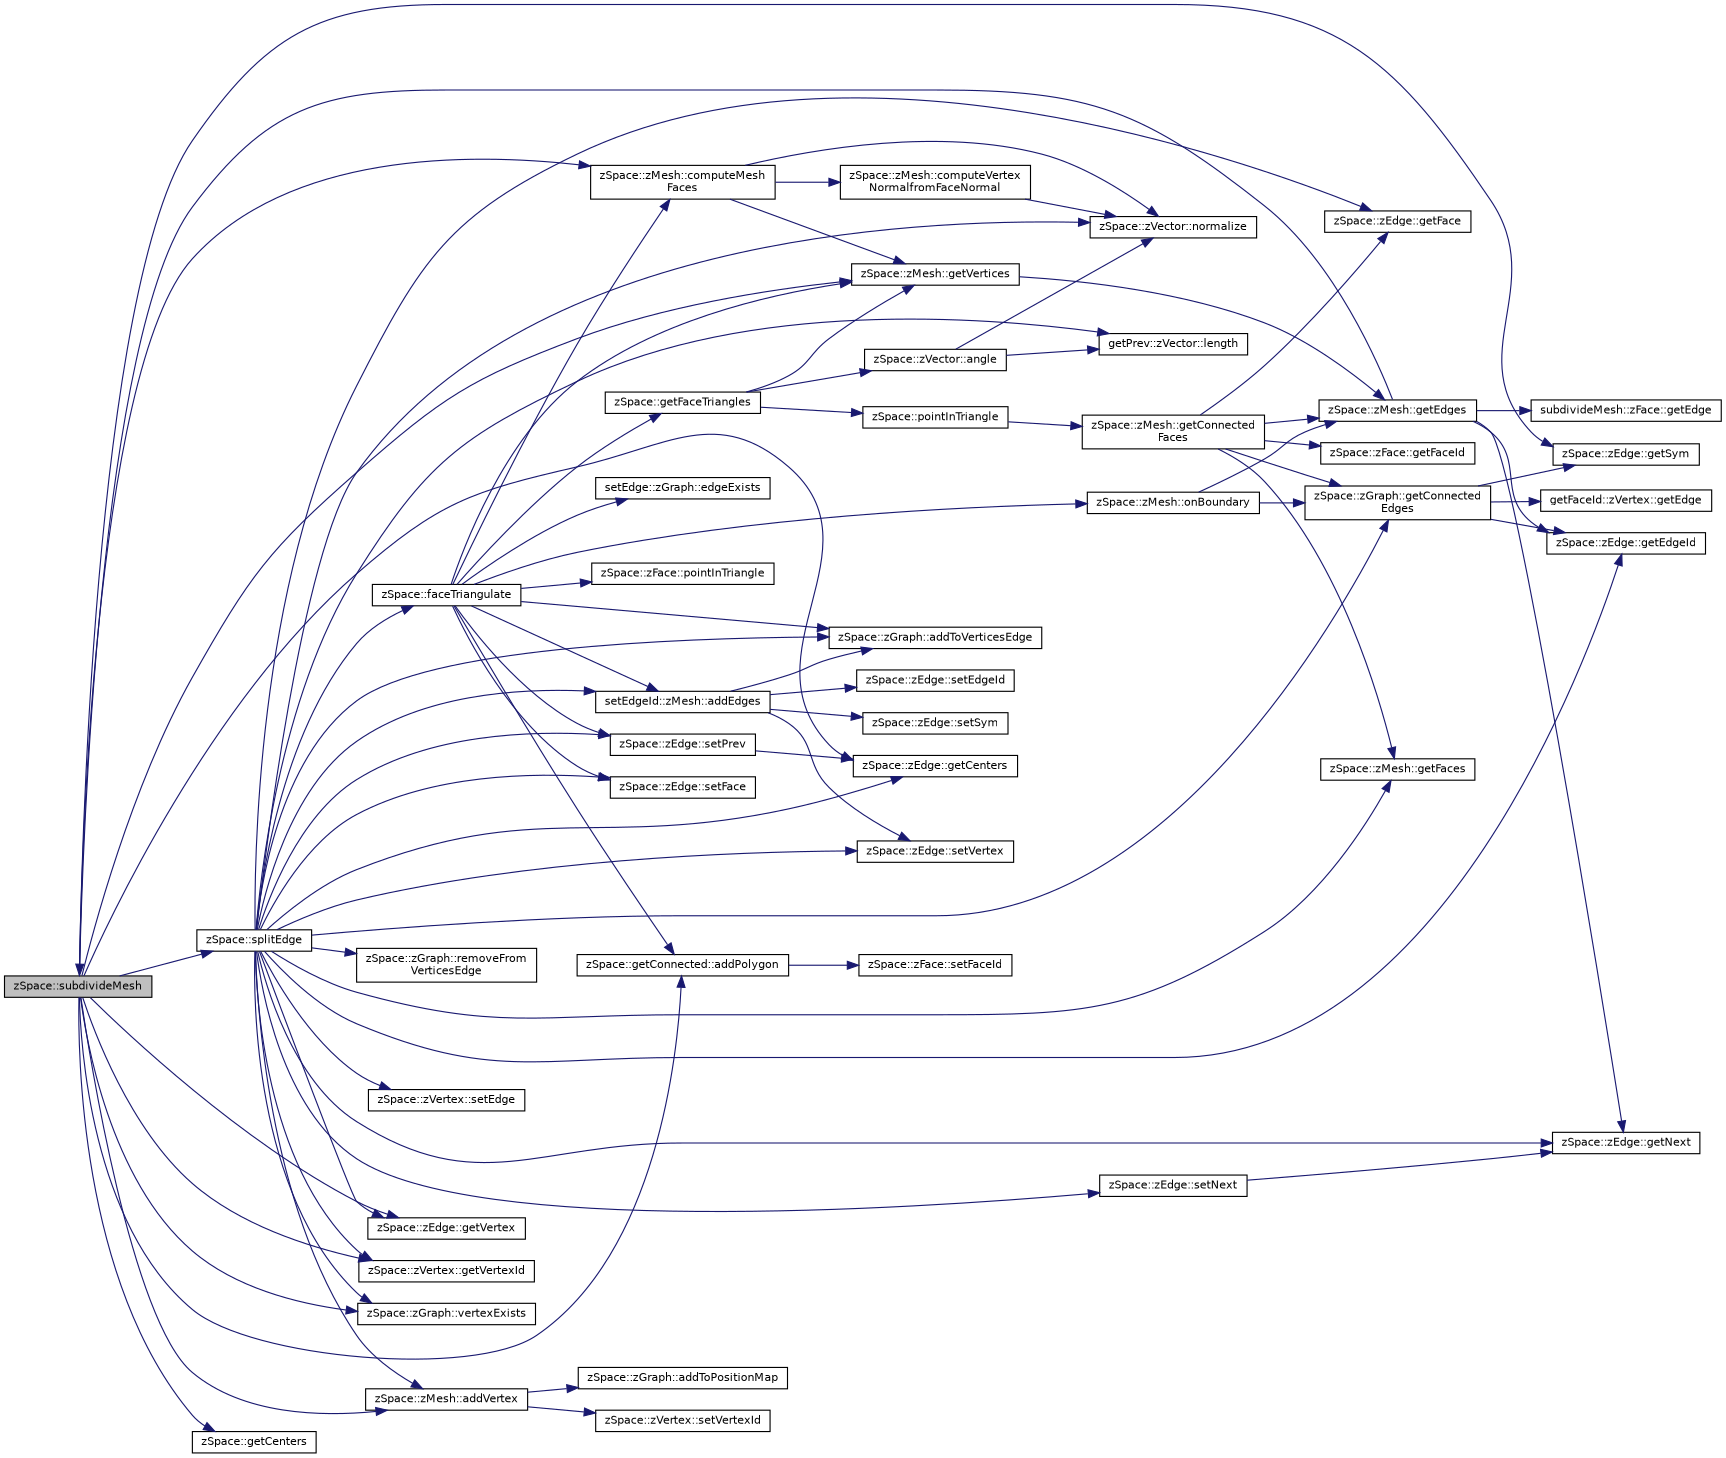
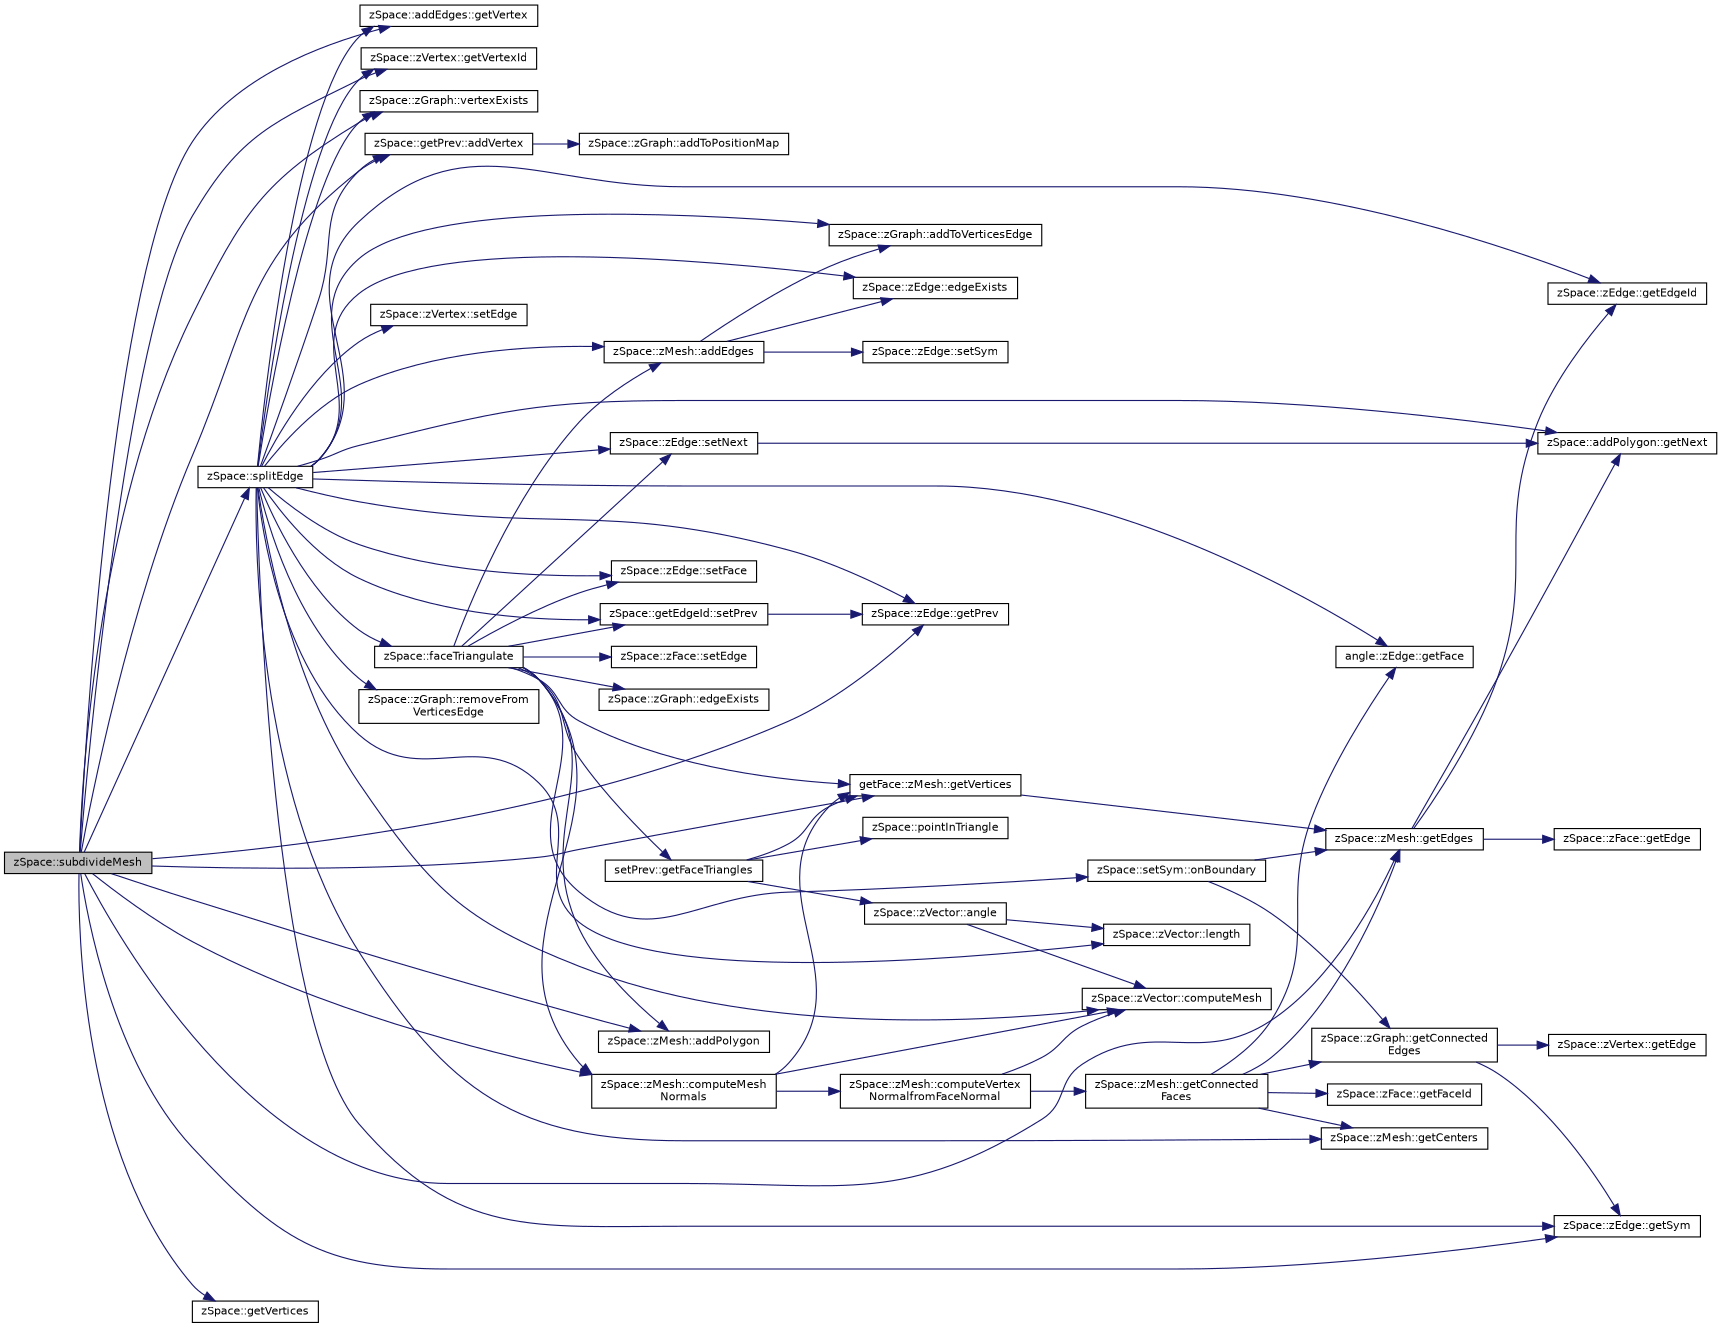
(455, 90) -> (738, 1184)
(683, 182) -> (684, 1091)
(1398, 222) -> (1405, 657)
(1173, 227) -> (1177, 999)
(935, 274) -> (935, 785)
(1173, 344) -> (1177, 935)
(683, 403) -> (684, 871)
(1626, 411) -> (1627, 839)
(1040, 424) -> (1052, 1091)
(683, 488) -> (684, 700)
(1626, 501) -> (1627, 1045)
(1173, 503) -> (1177, 871)
(1524, 525) -> none
(683, 574) -> (684, 657)
(669, 615) -> (562, 554)
(935, 681) -> none
(683, 702) -> (684, 352)
(683, 745) -> (684, 614)
(935, 766) -> (935, 614)
(1398, 770) -> (1405, 1138)
(935, 852) -> (935, 288)
(932, 916) -> (610, 1226)
(683, 965) -> (684, 1042)
(935, 965) -> none
(1626, 1143) -> (1627, 443)
(447, 1228) -> (449, 16)
(447, 1400) -> (449, 144)
(683, 1421) -> none
(254, 1442) -> (255, 1312)
